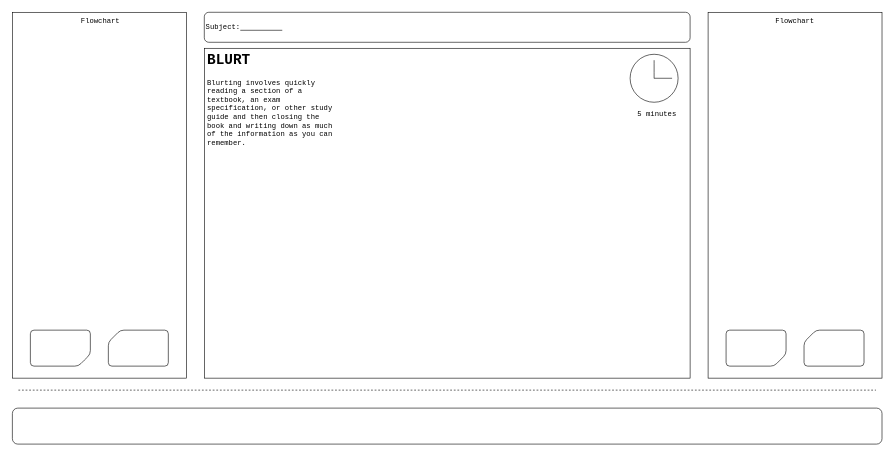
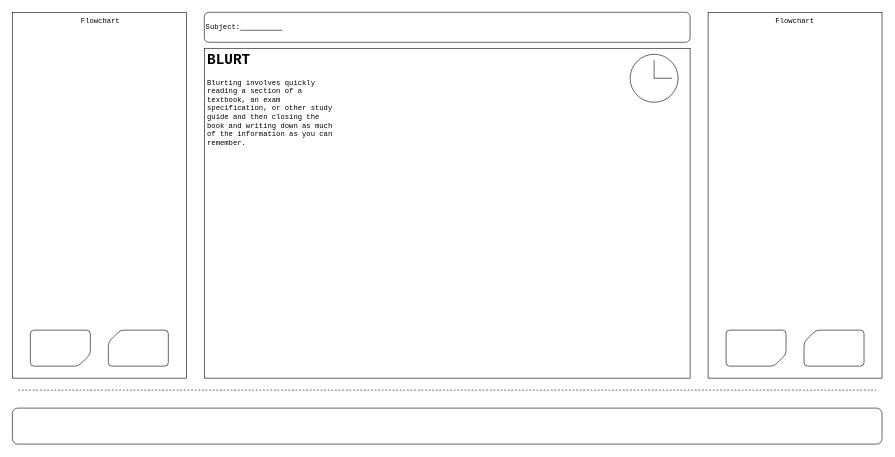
(657, 114) -> none
